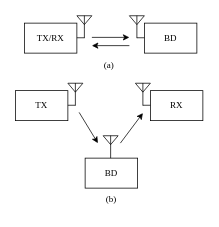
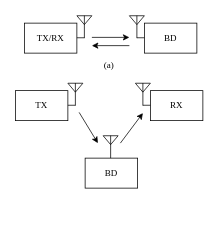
(111, 199) -> none
